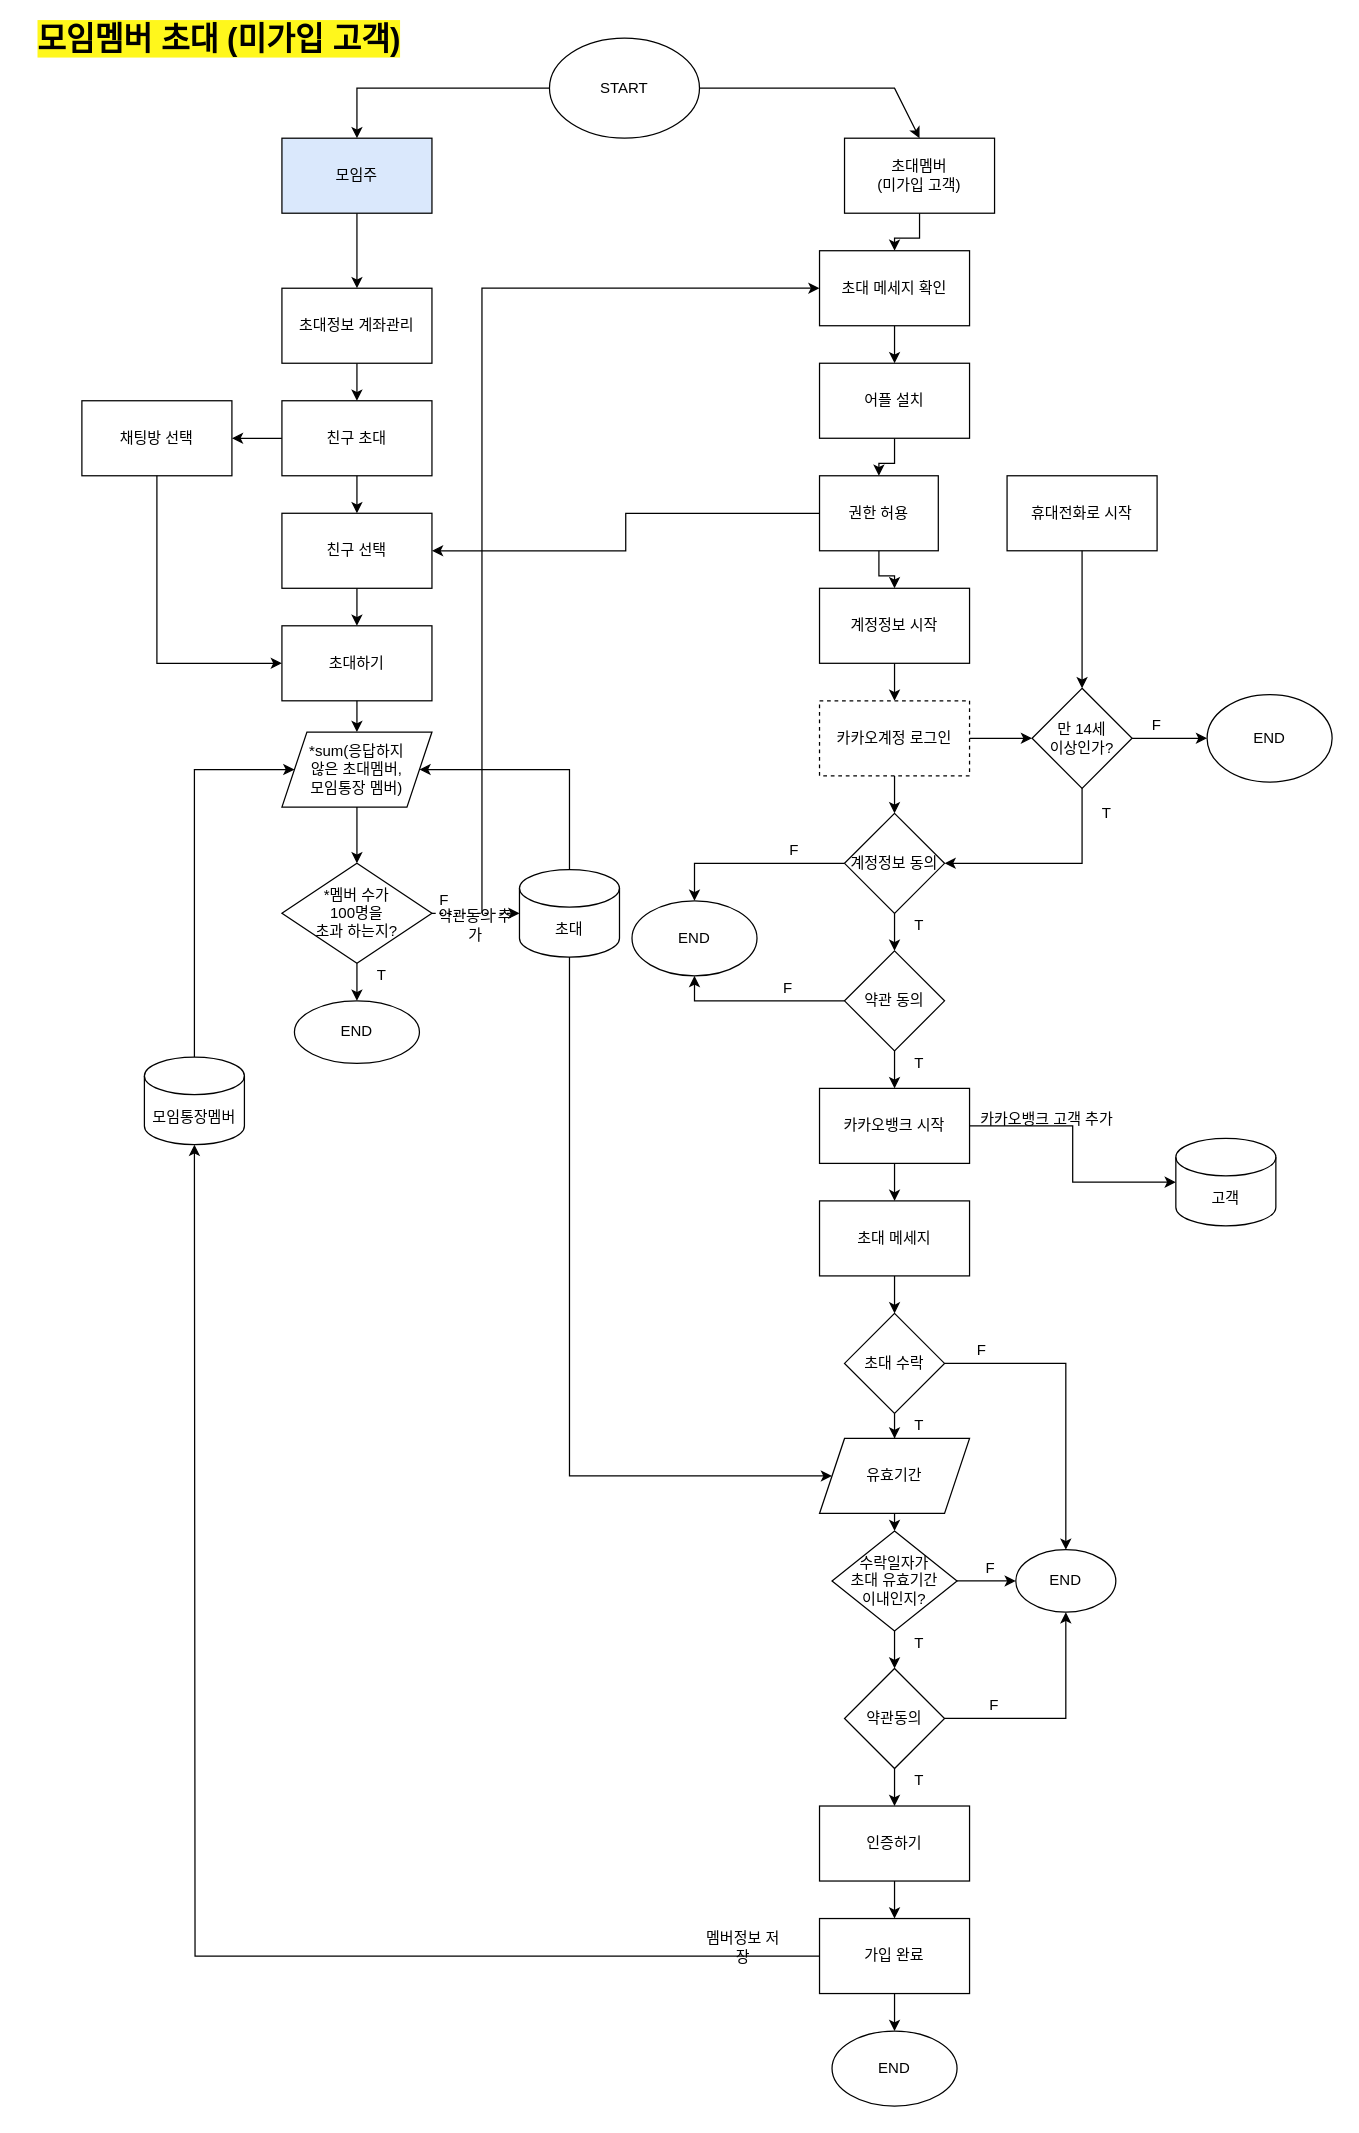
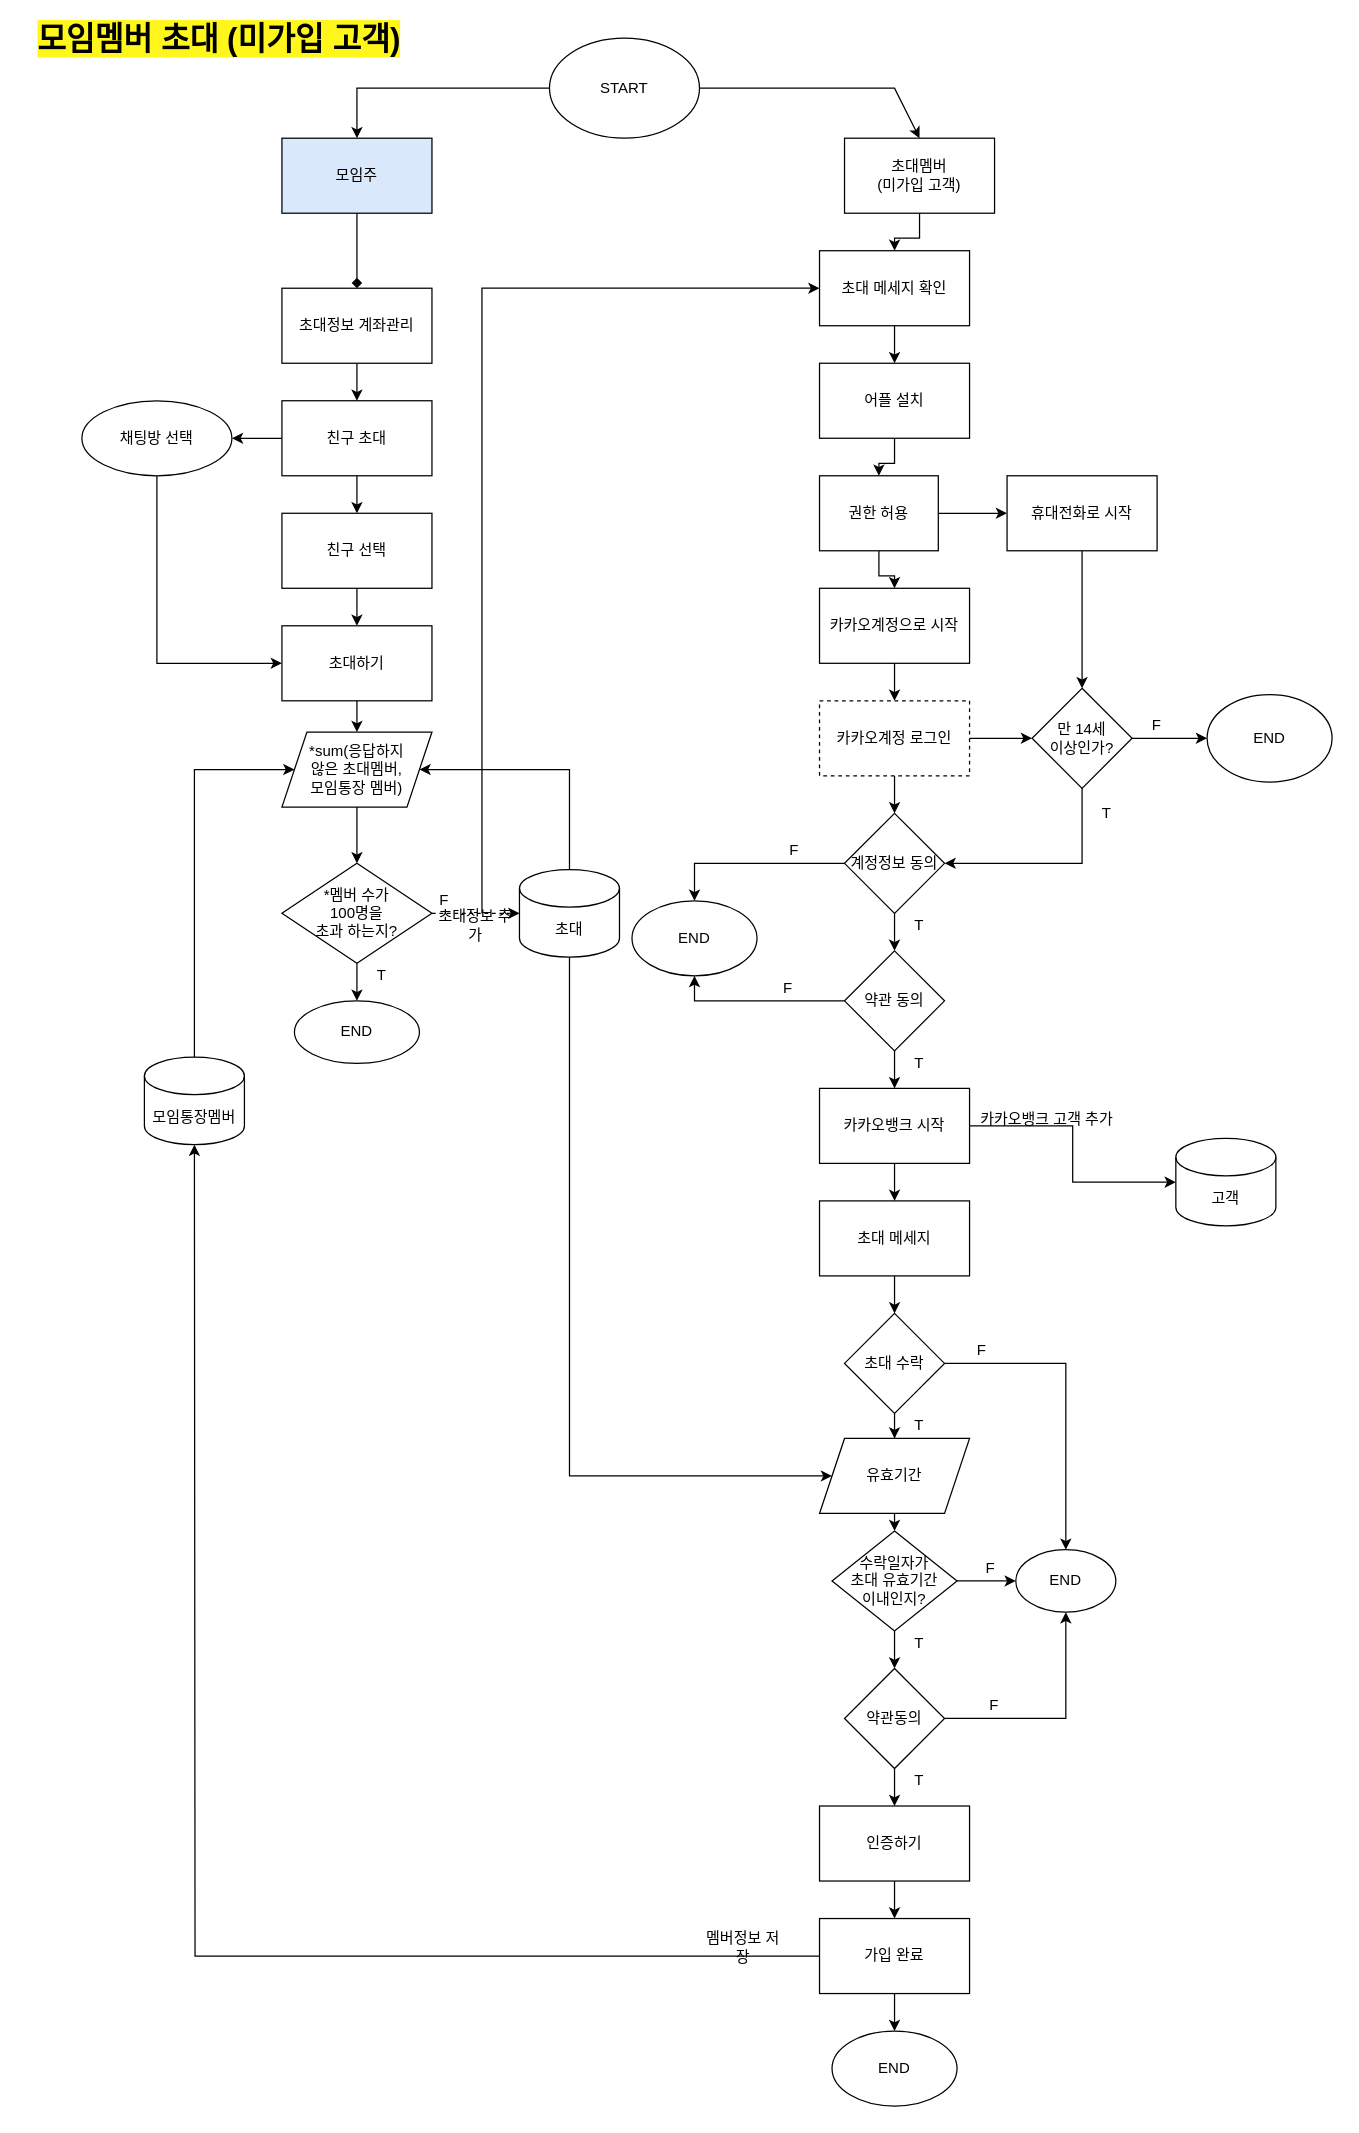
(357, 278) -> (357, 277)
(157, 438) -> (157, 438)
(626, 527) -> (969, 513)
(894, 626) -> (894, 626)
(476, 926) -> (476, 926)
